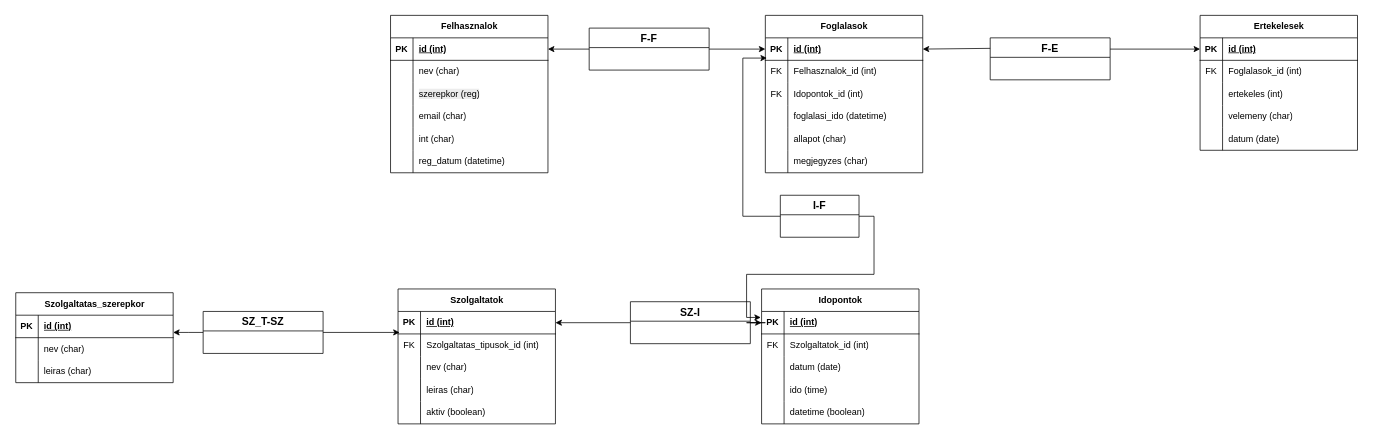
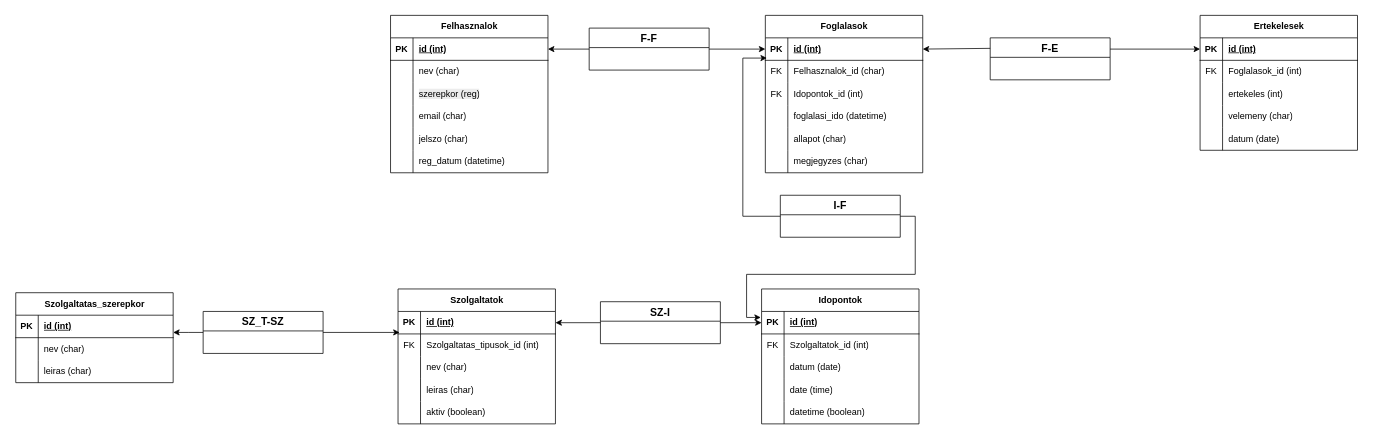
(841, 72) -> (845, 72)
(442, 139) -> (449, 139)
(820, 216) -> (840, 216)
(690, 323) -> (660, 323)
(812, 390) -> (816, 390)
